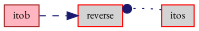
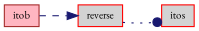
(147, 9) -> (138, 23)
